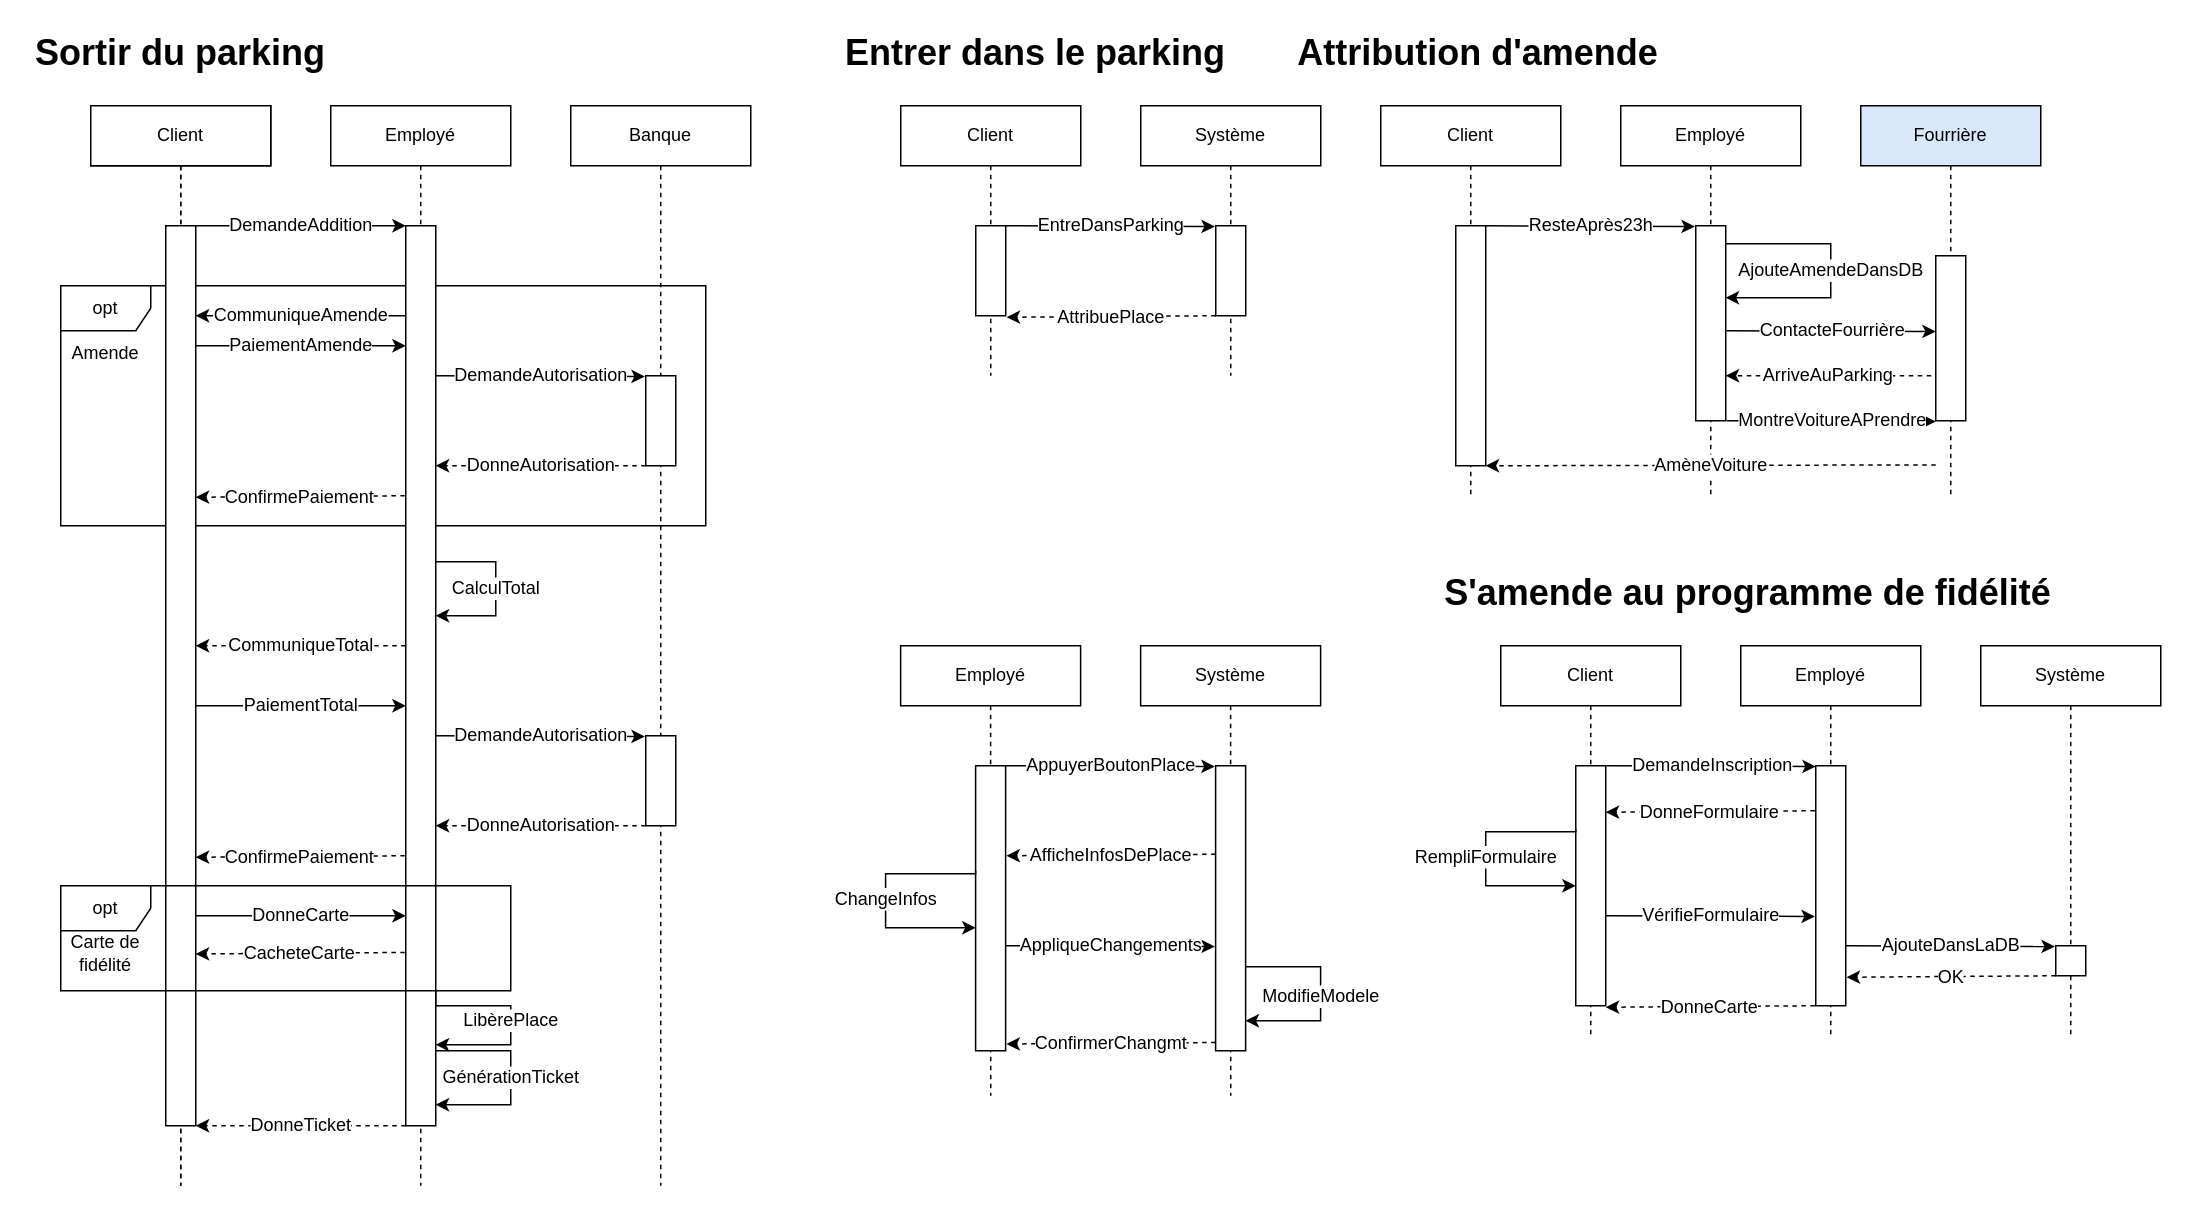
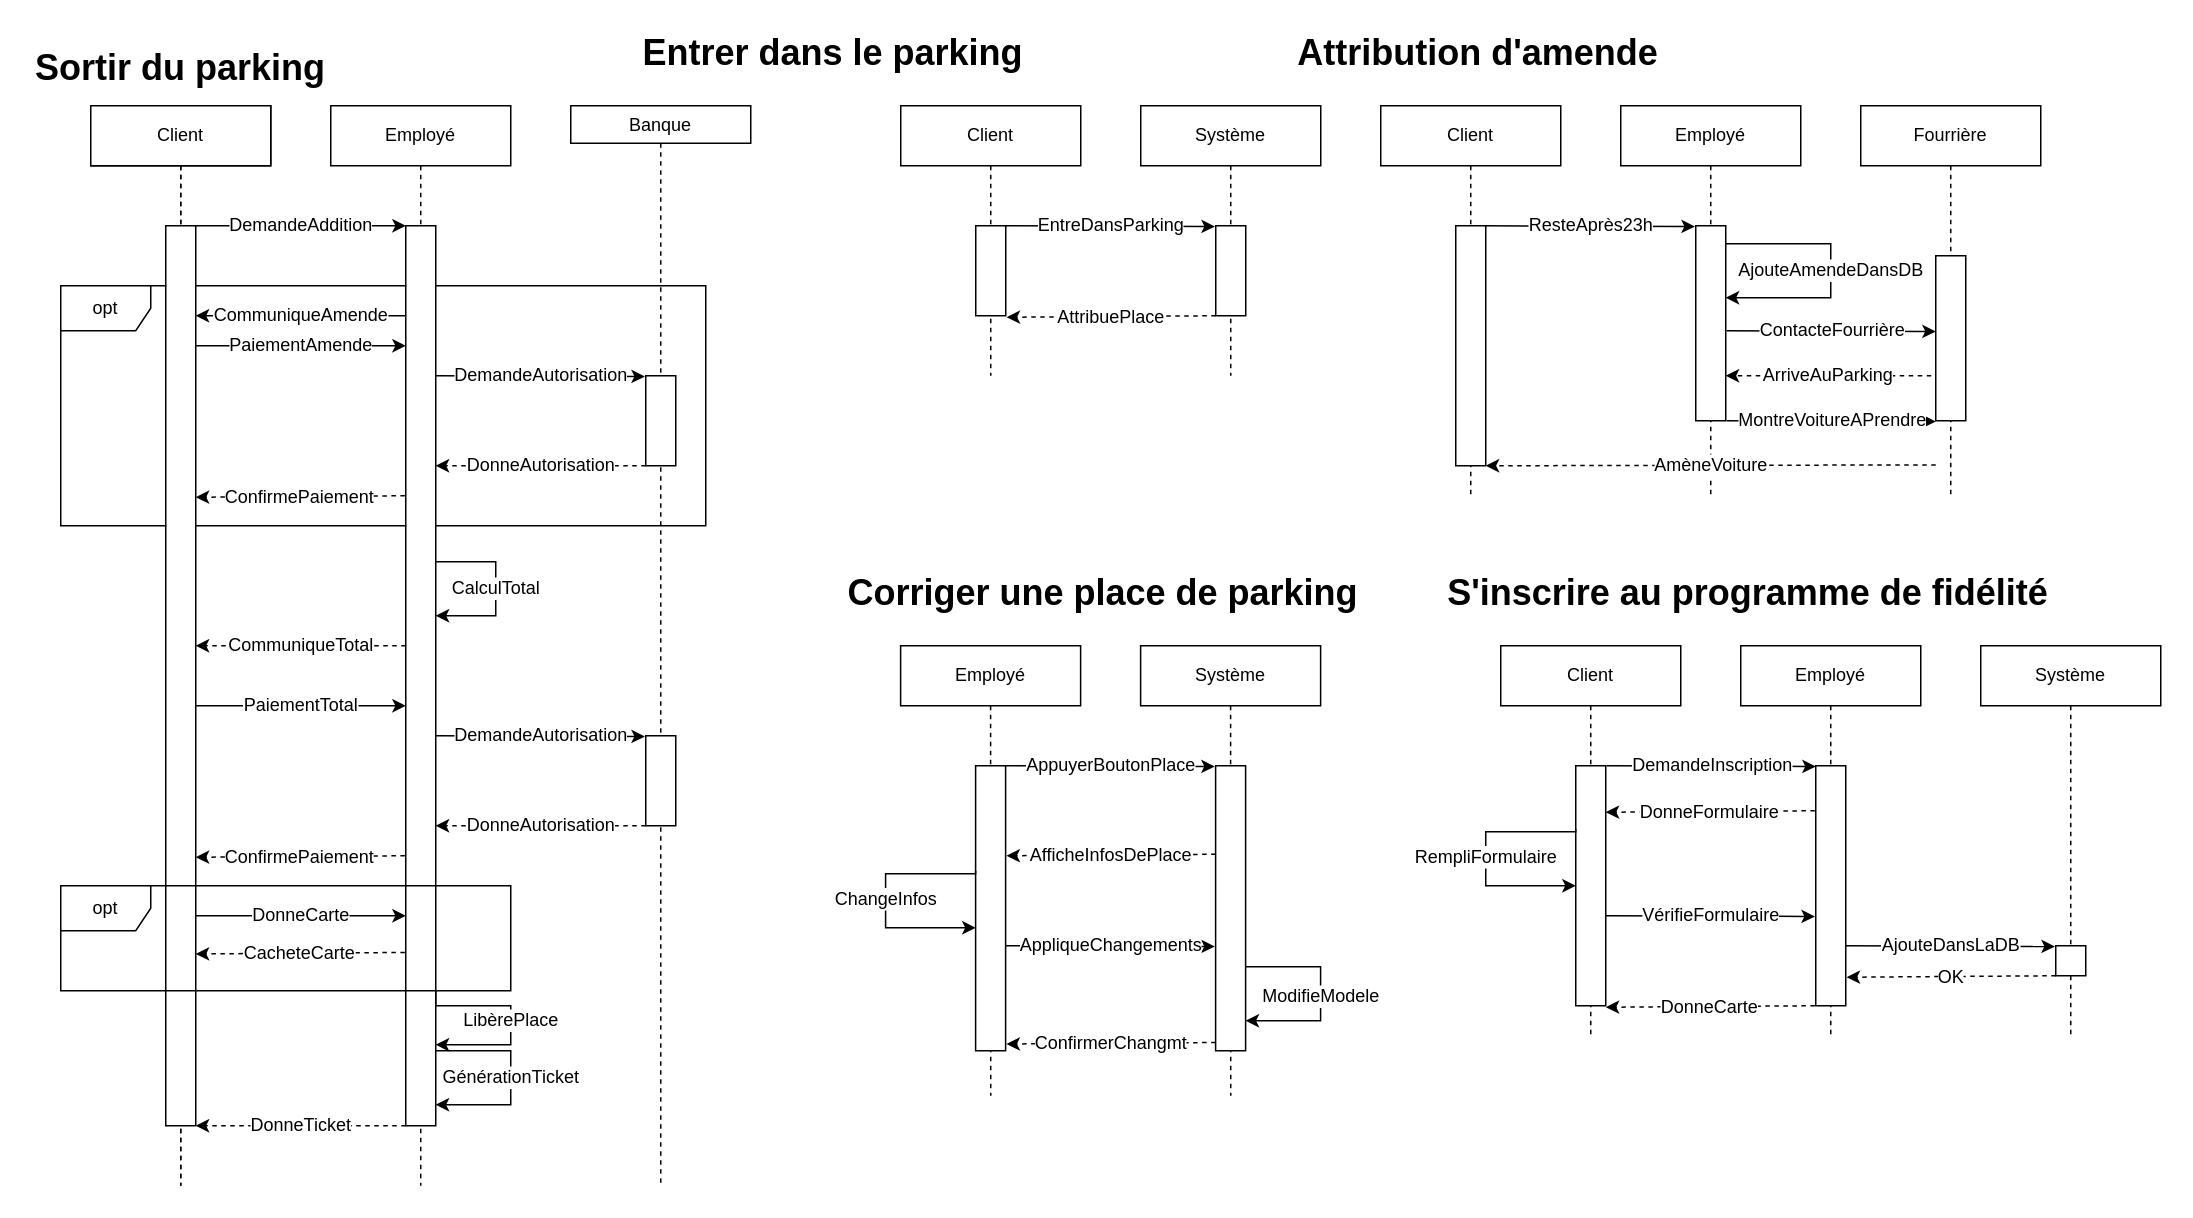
(181, 53) -> (181, 68)
(1036, 53) -> (833, 53)
(661, 136) -> (661, 125)
(1951, 136) -> (1951, 136)
(106, 353) -> none
none -> (1103, 593)
(1748, 593) -> (1748, 593)
(106, 953) -> none
